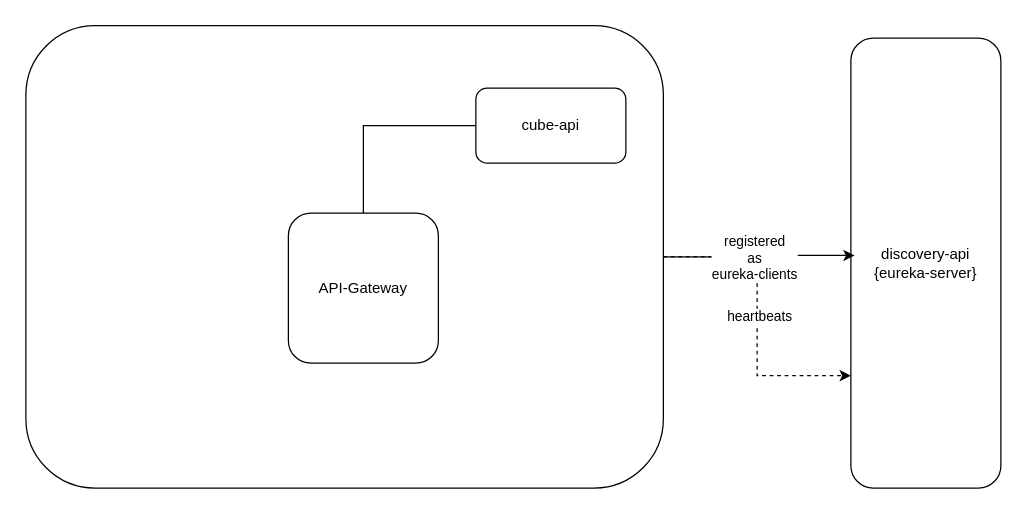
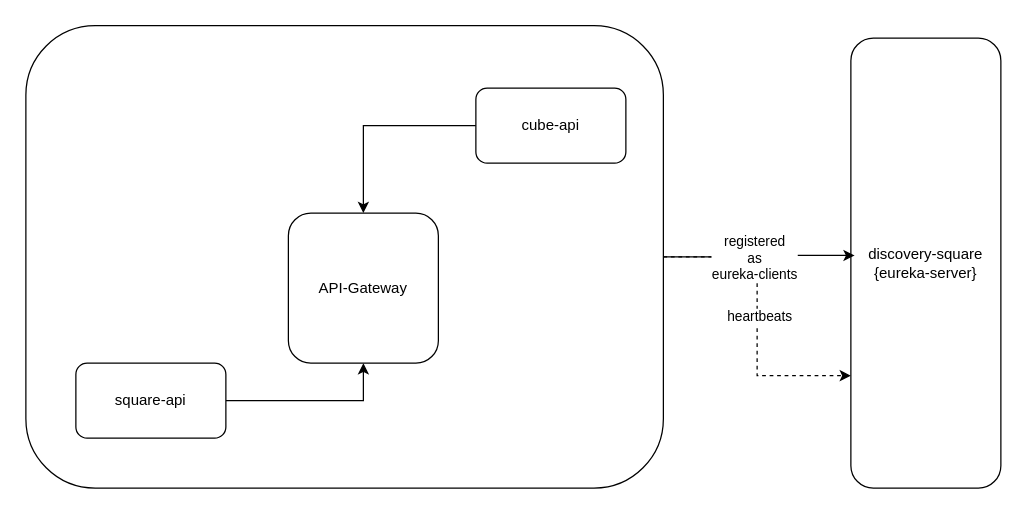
(363, 206) -> (363, 203)
(926, 263) -> (926, 263)
none -> (151, 401)
none -> (309, 401)
